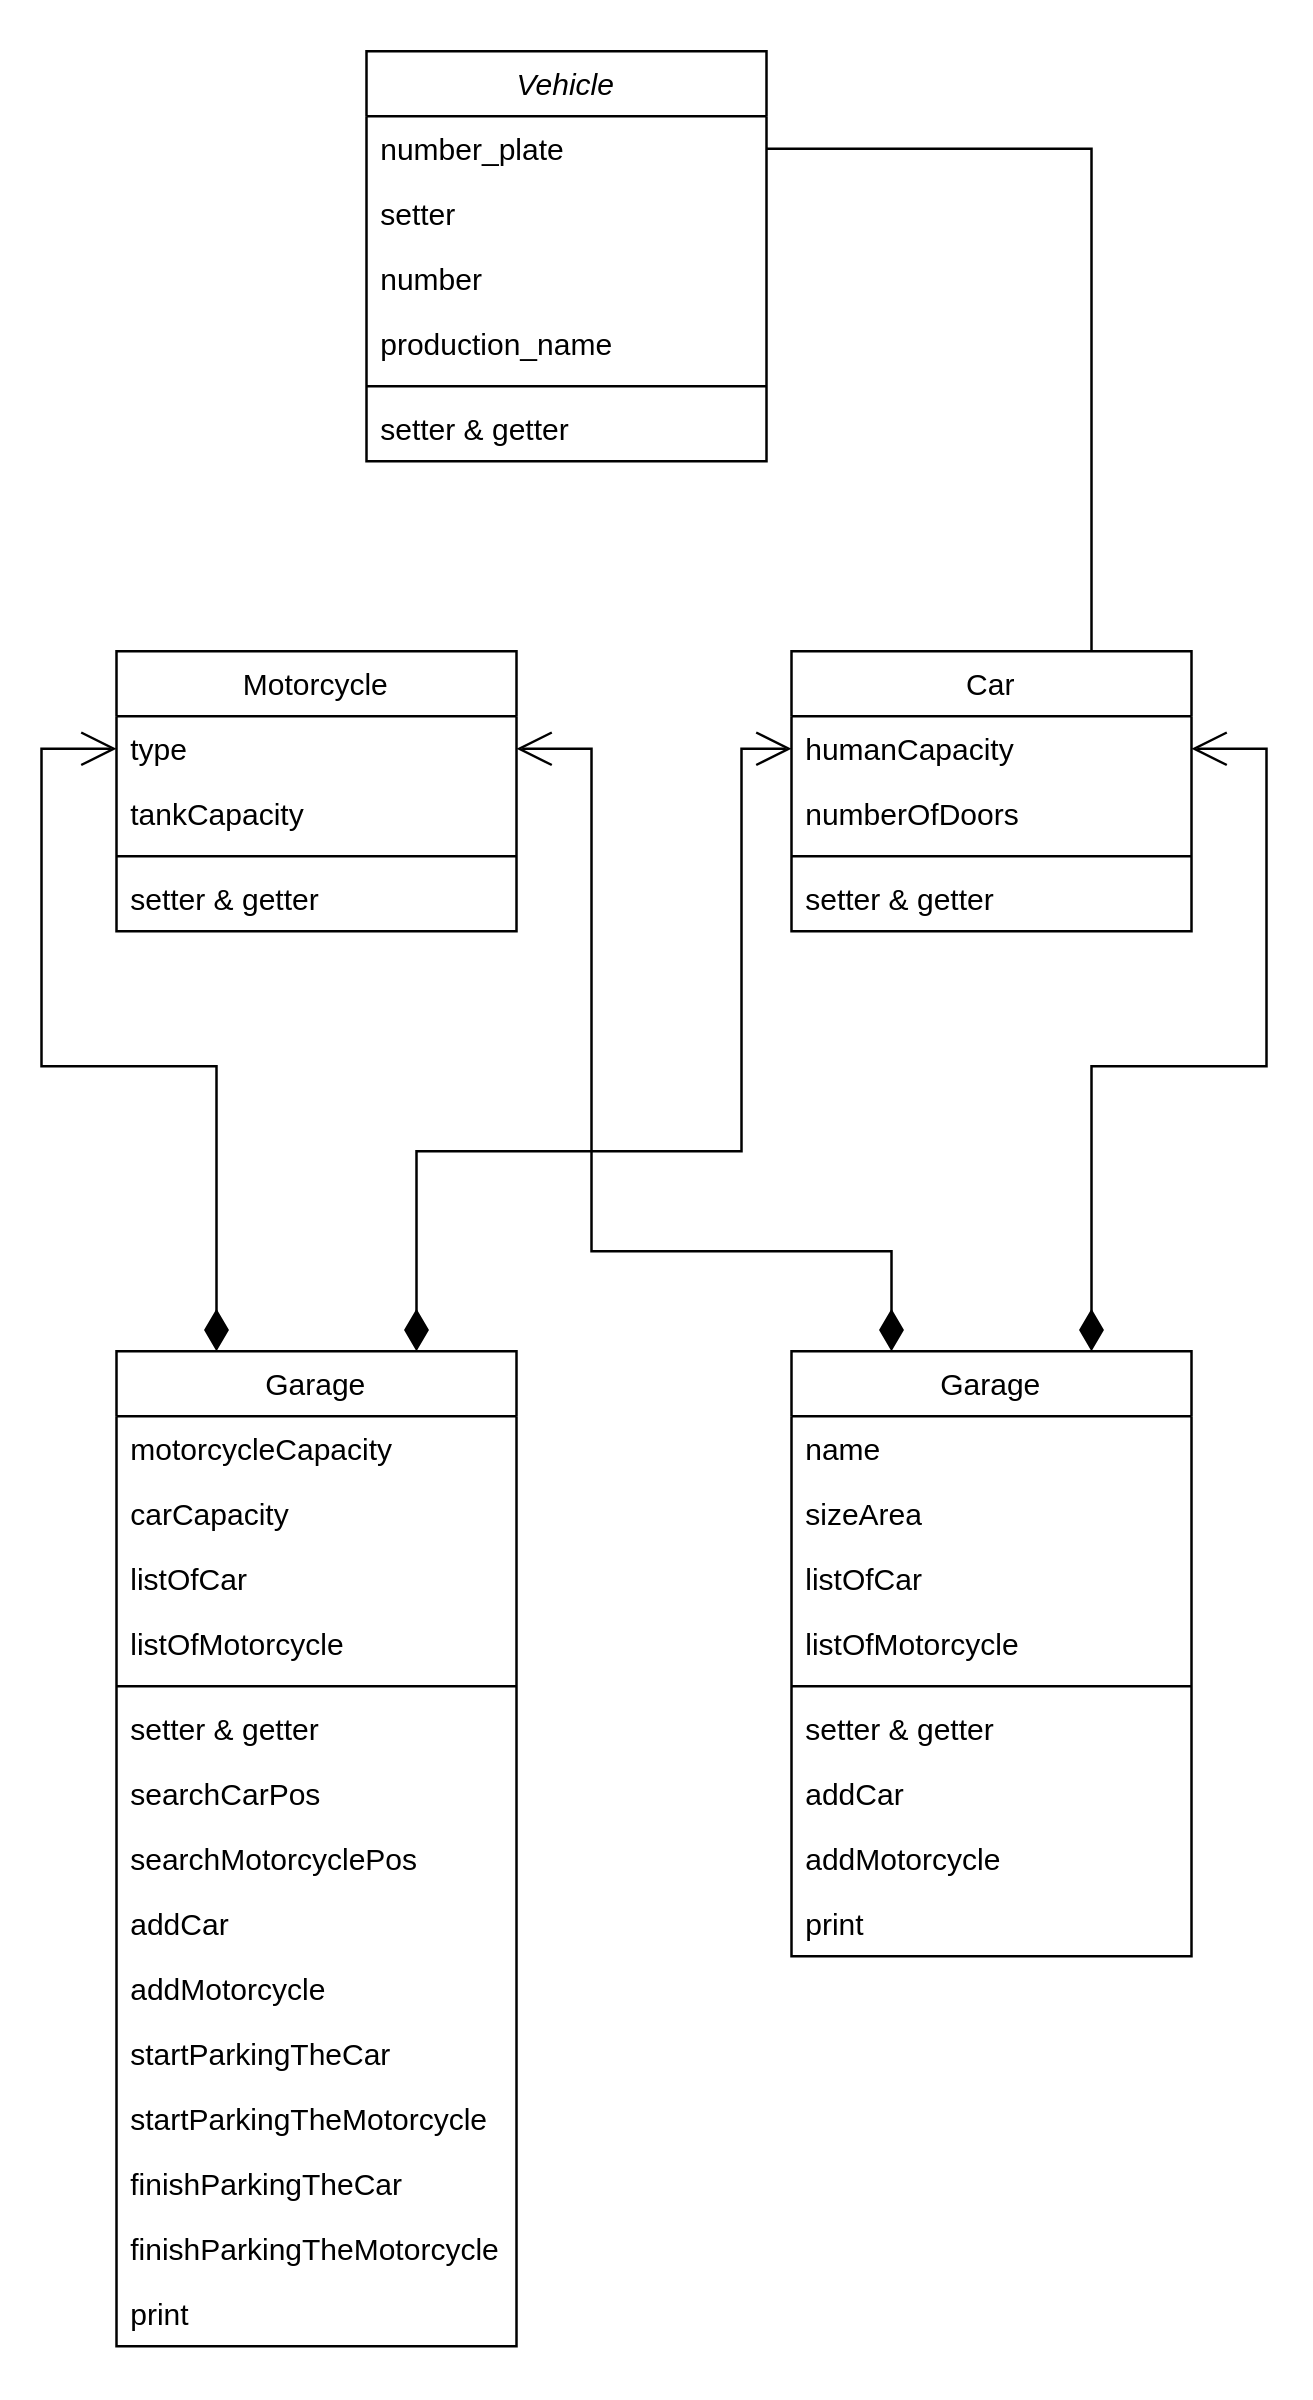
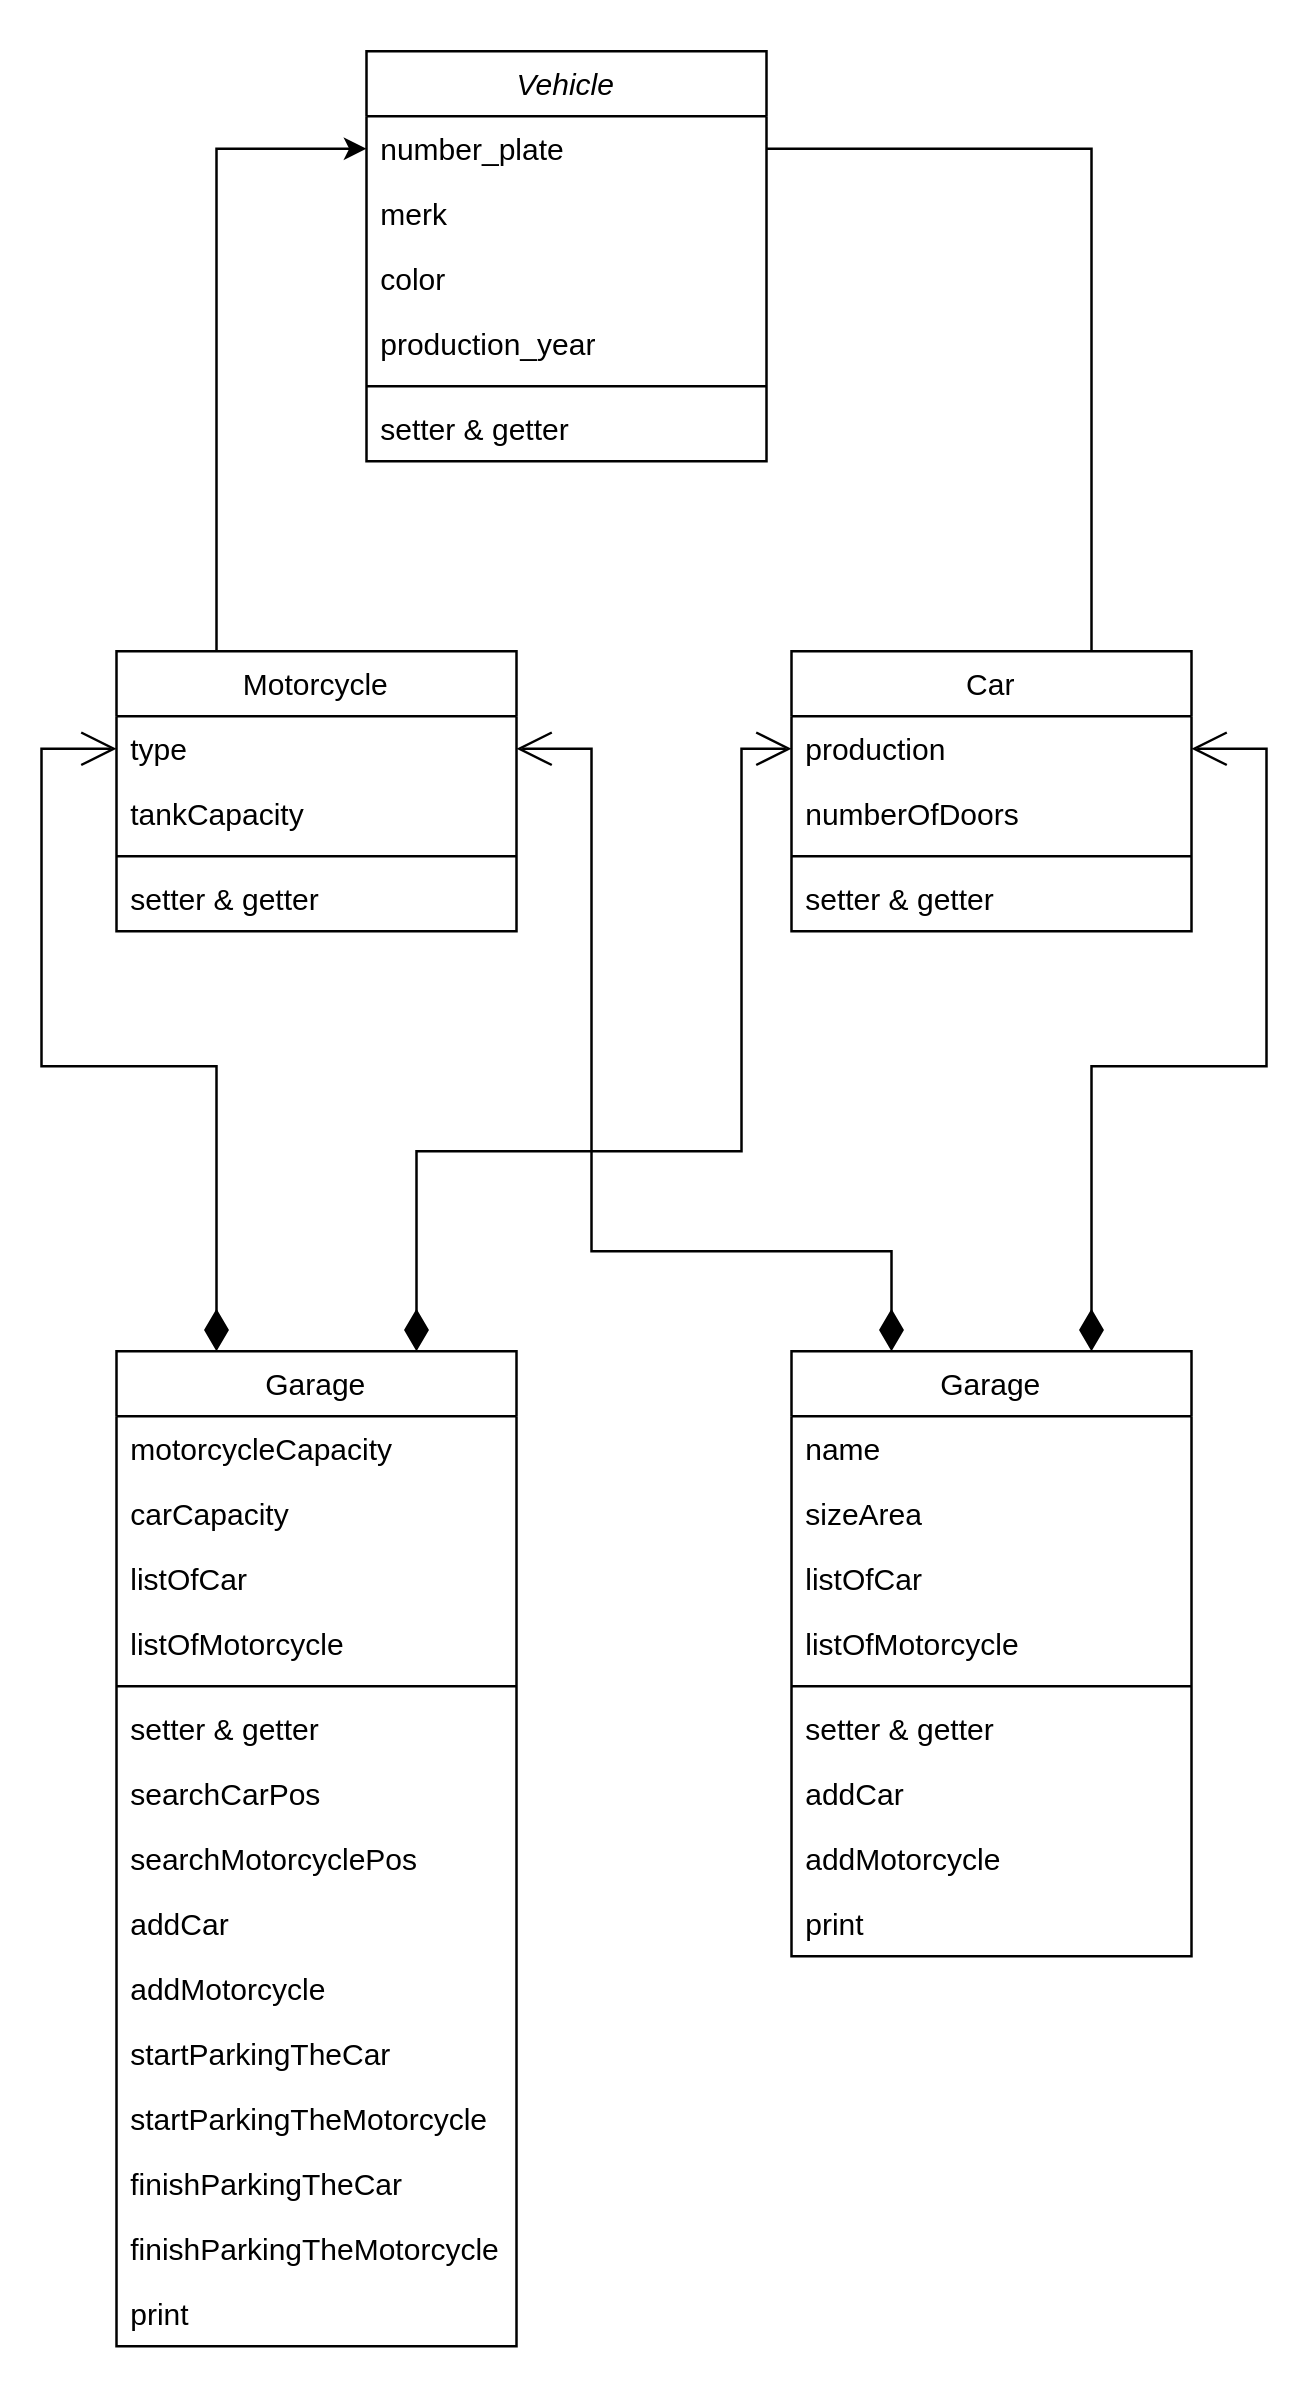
(430, 215) -> (414, 215)
(430, 280) -> (418, 280)
none -> (216, 333)
(502, 345) -> (502, 345)
(910, 750) -> (885, 750)
